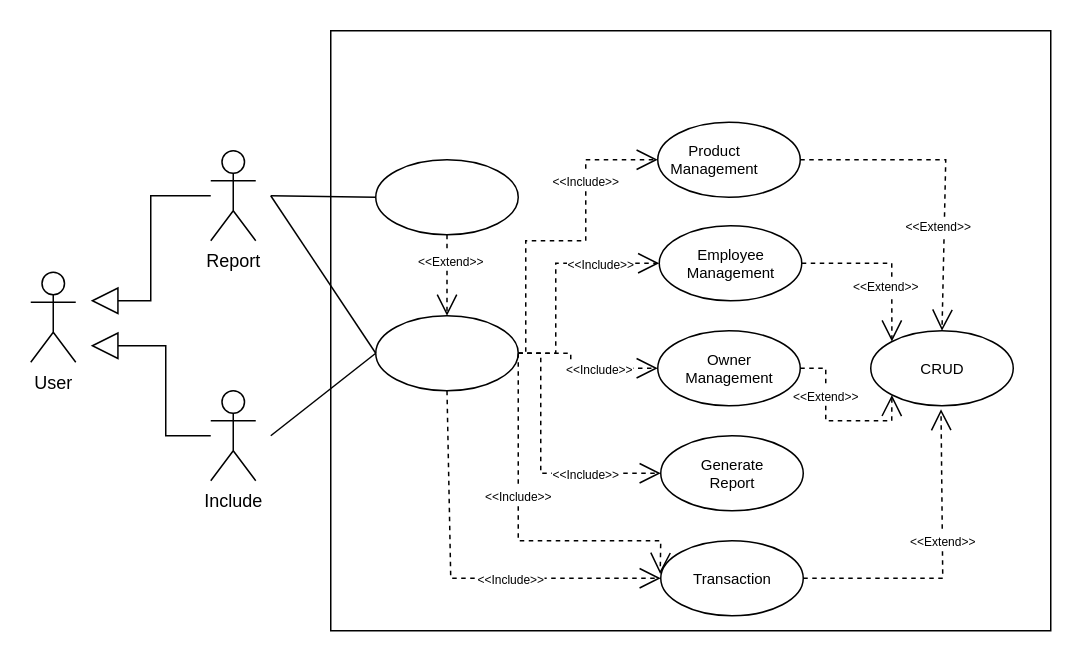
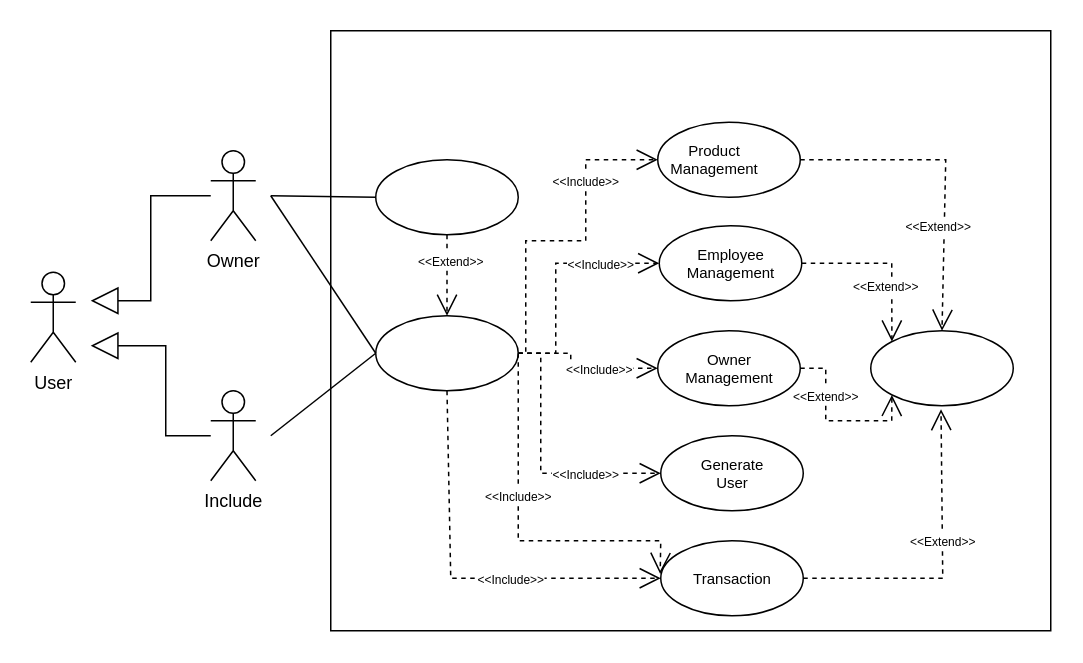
(234, 262) -> (234, 262)
(942, 368) -> none
(733, 473) -> (733, 473)
